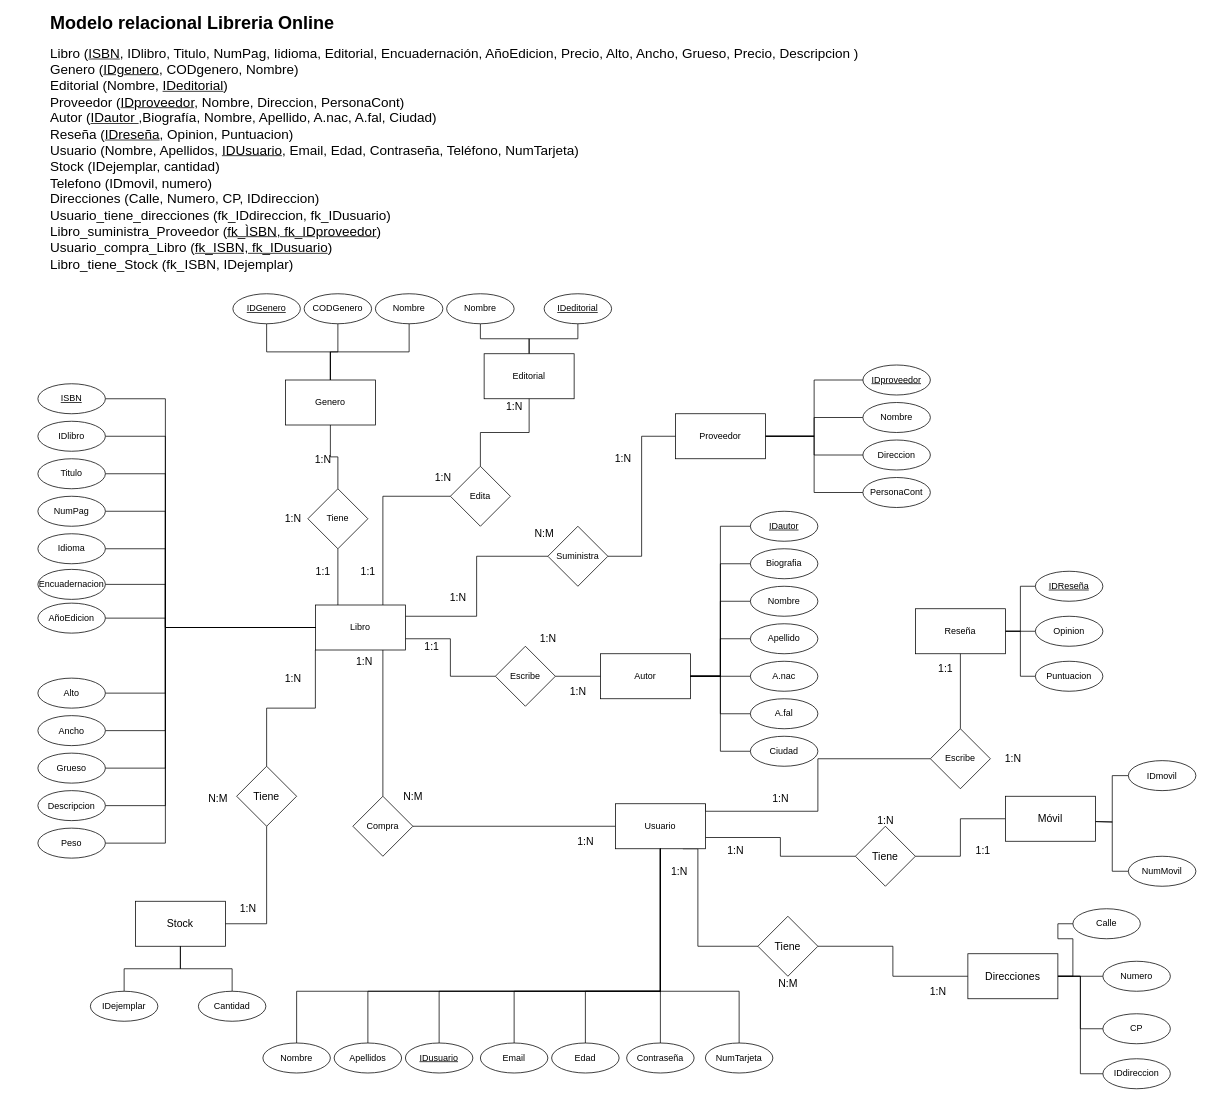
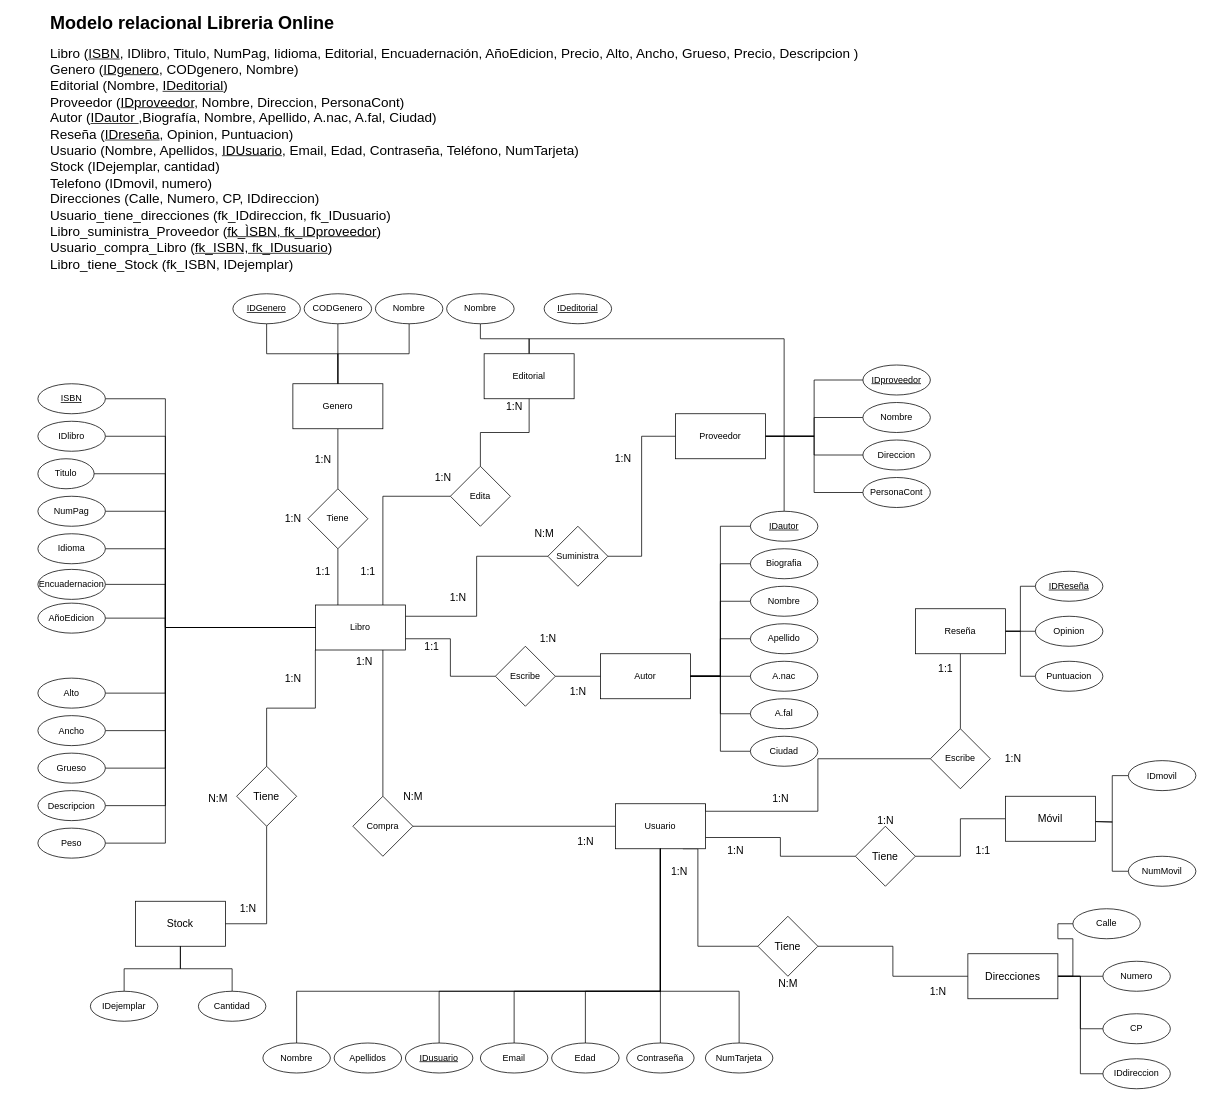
(578, 333) -> (765, 339)
(330, 402) -> (338, 406)
(72, 474) -> (66, 474)
(368, 1019) -> none
